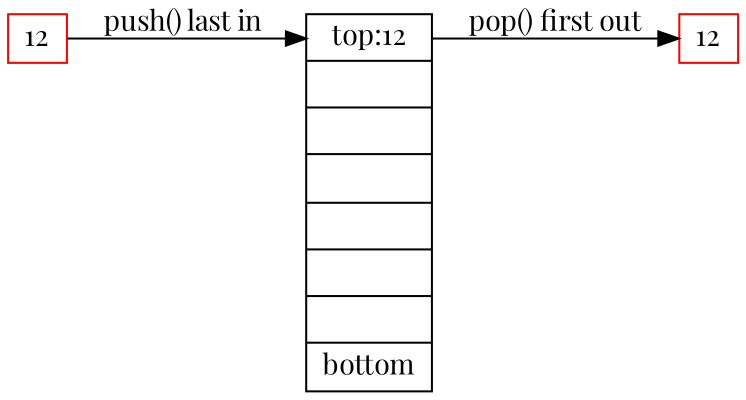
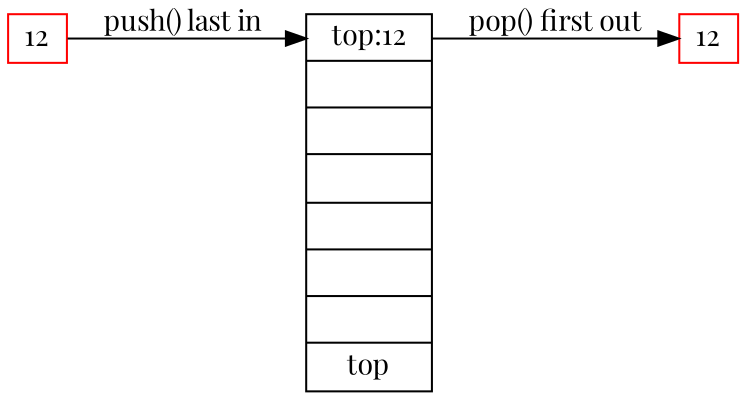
(369, 366) -> (369, 366)
